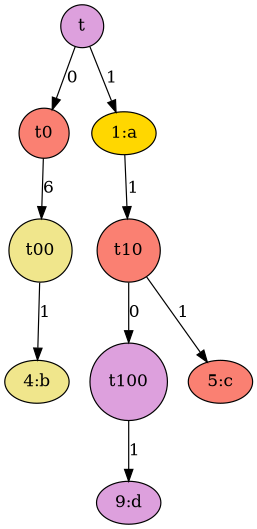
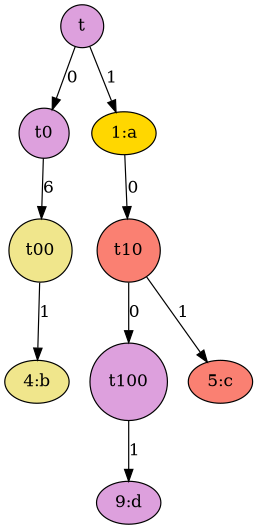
(44, 133) -> (44, 133)
(133, 188) -> (133, 188)
